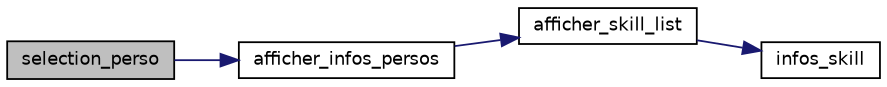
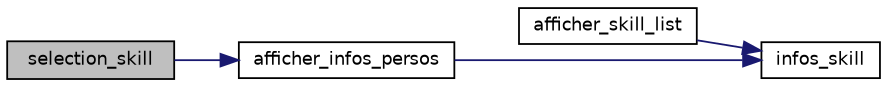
(478, 43) -> (599, 60)
(91, 60) -> (91, 60)
